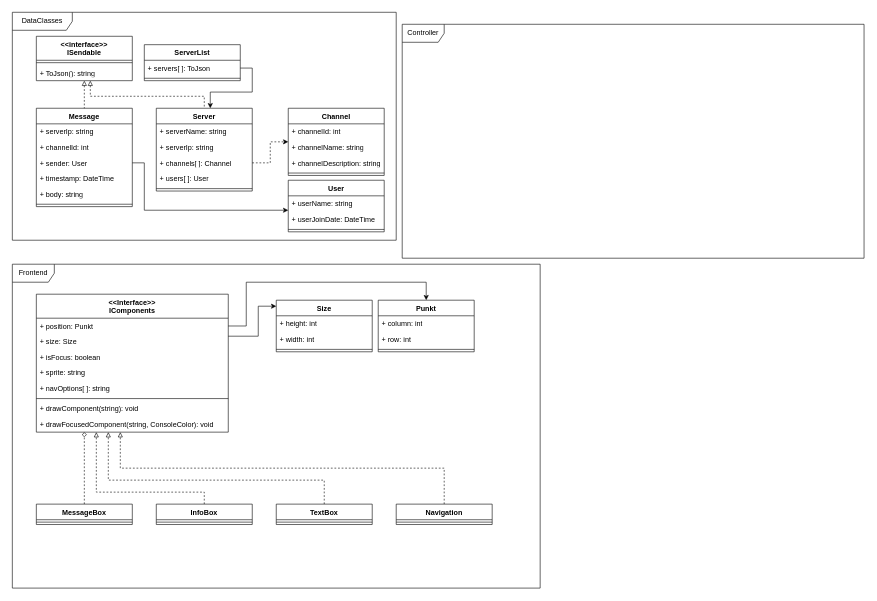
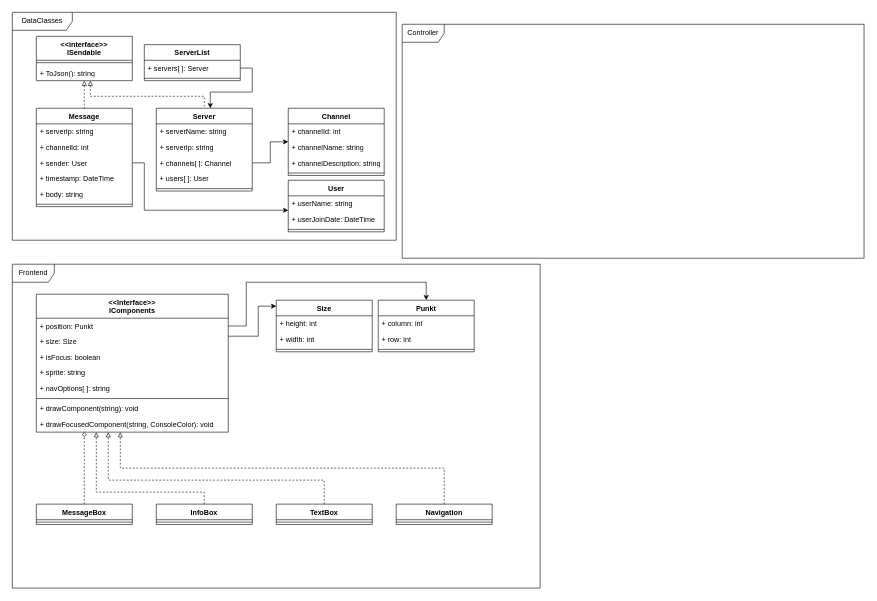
(184, 69) -> (184, 69)
(270, 155) -> (270, 155)
